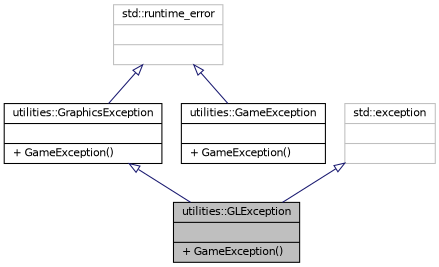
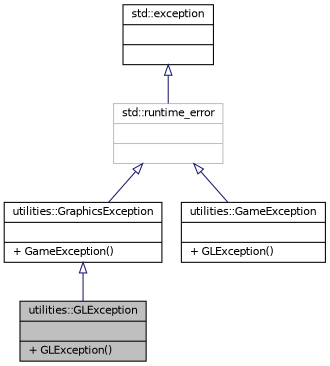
(390, 134) -> (168, 35)
(241, 153) -> (232, 252)
(309, 186) -> (168, 89)
(233, 252) -> (70, 351)
